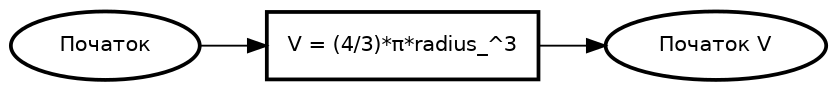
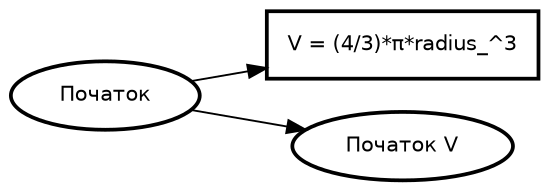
(563, 46) -> (239, 118)
